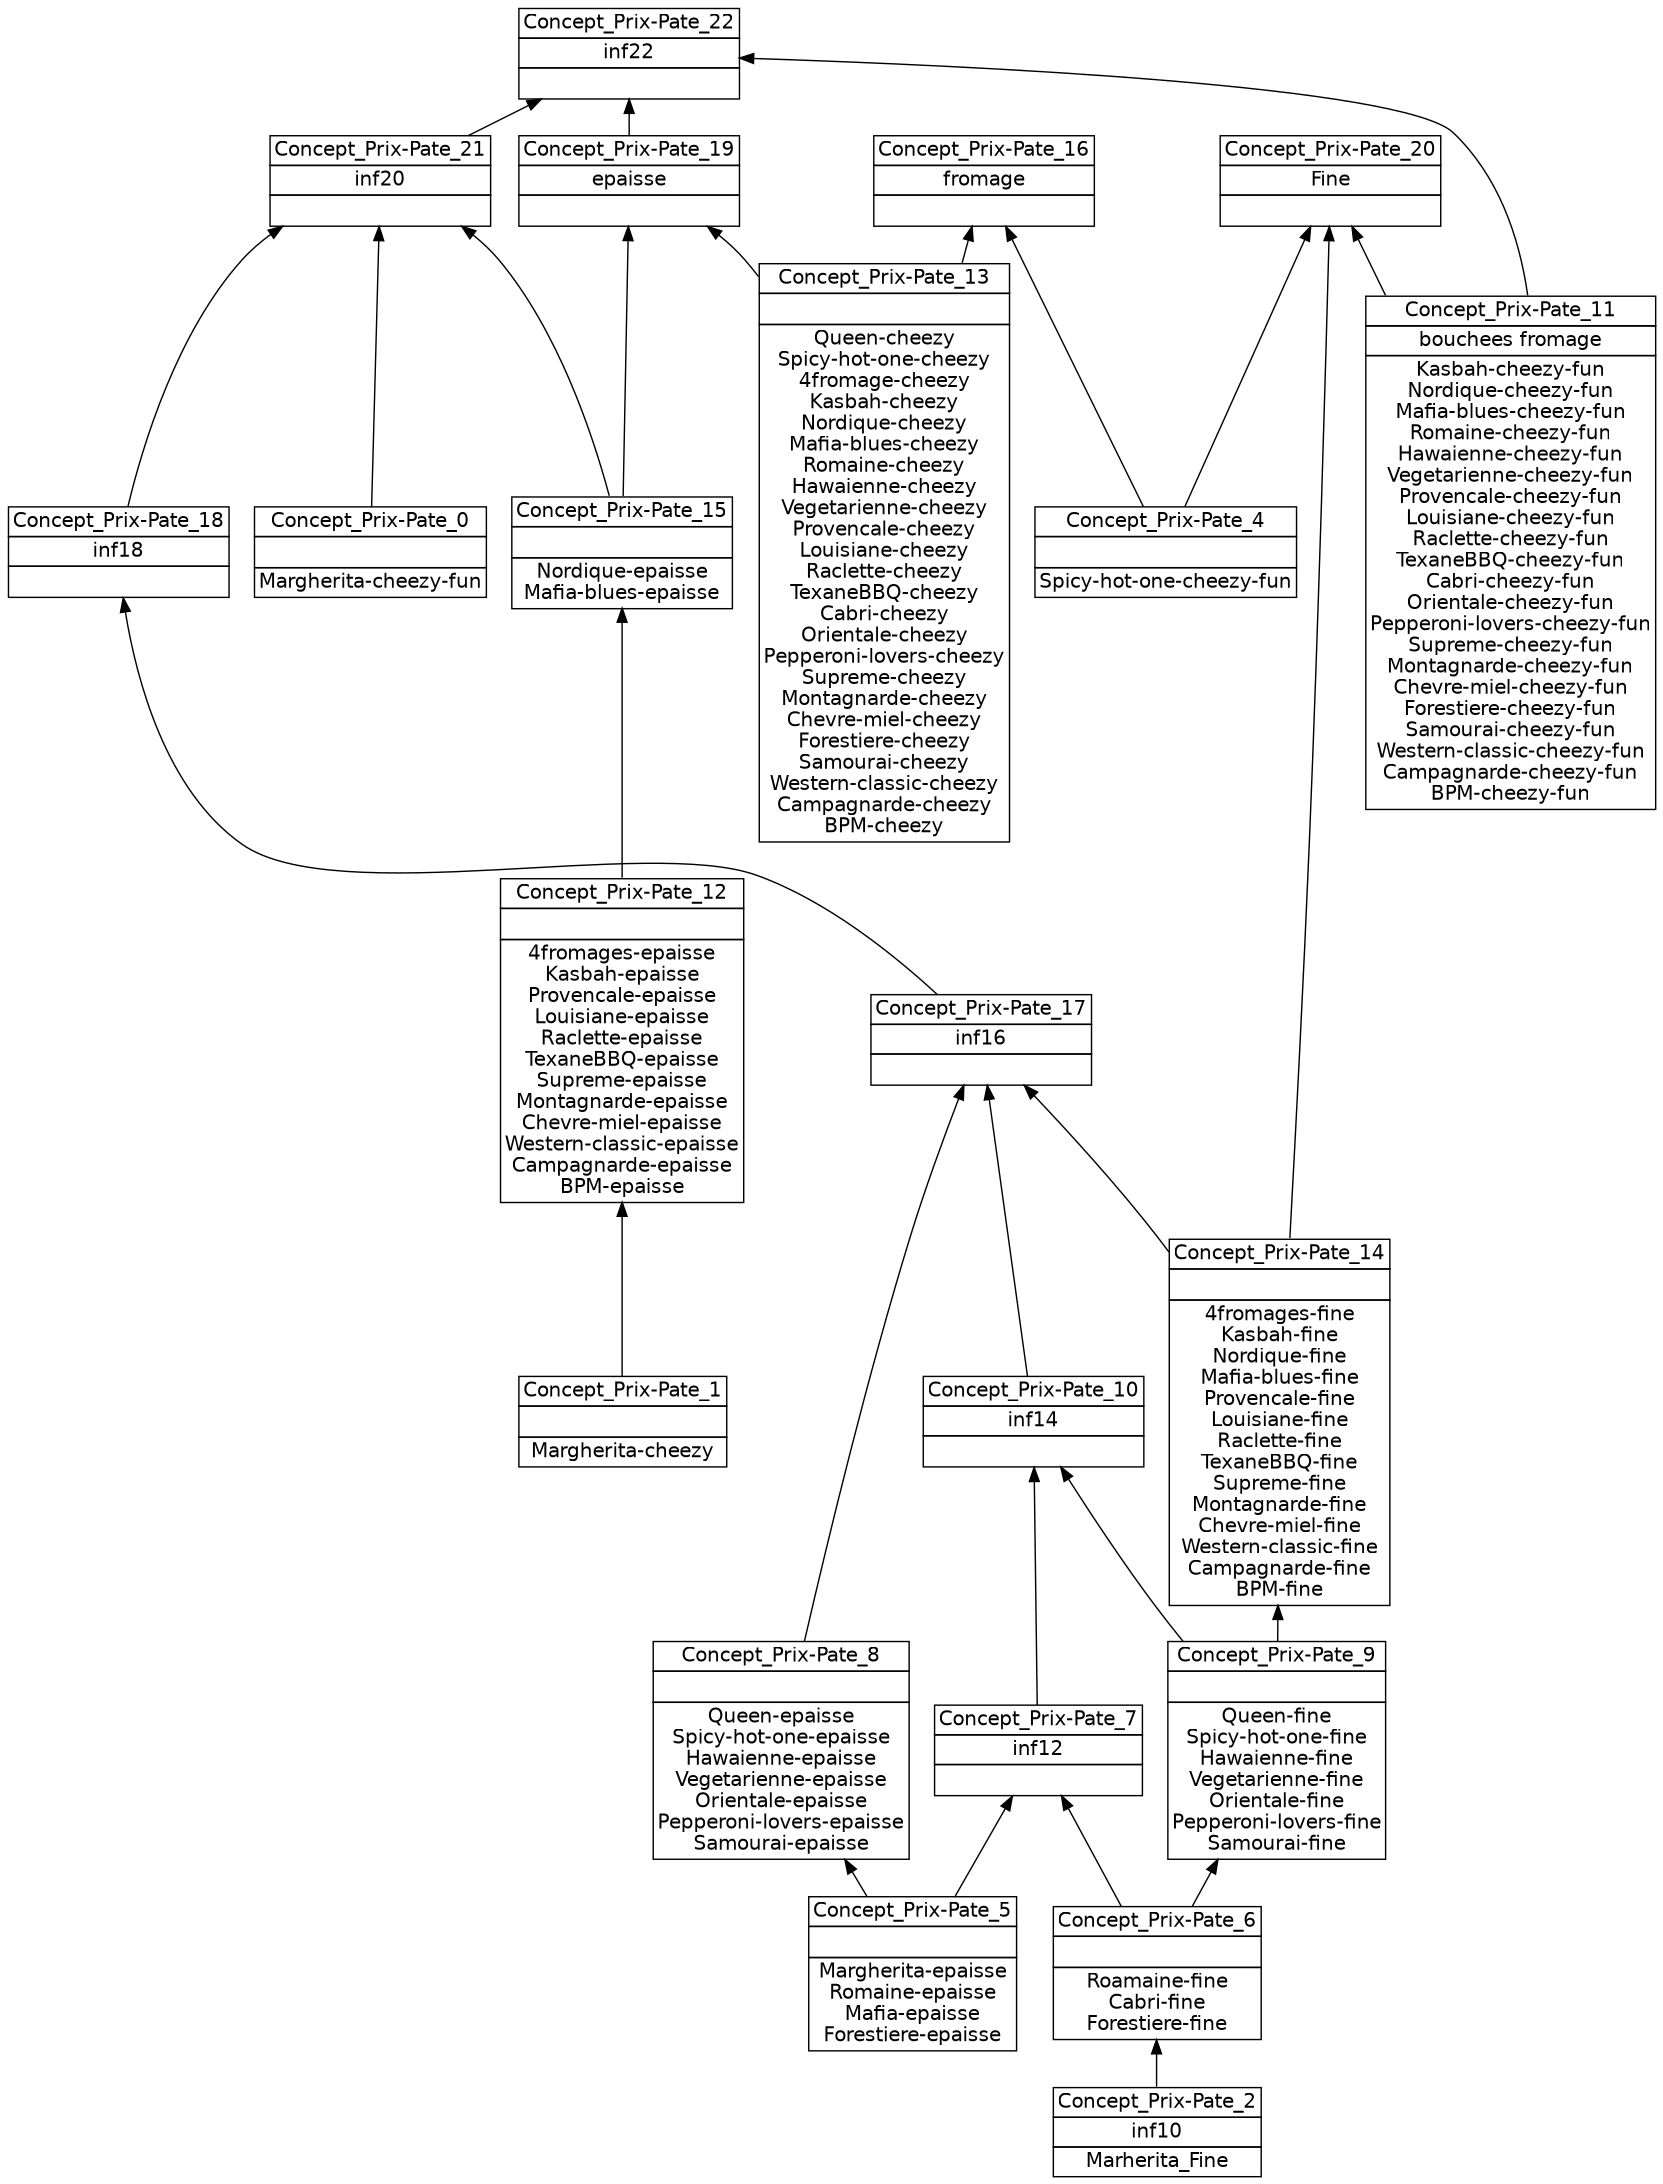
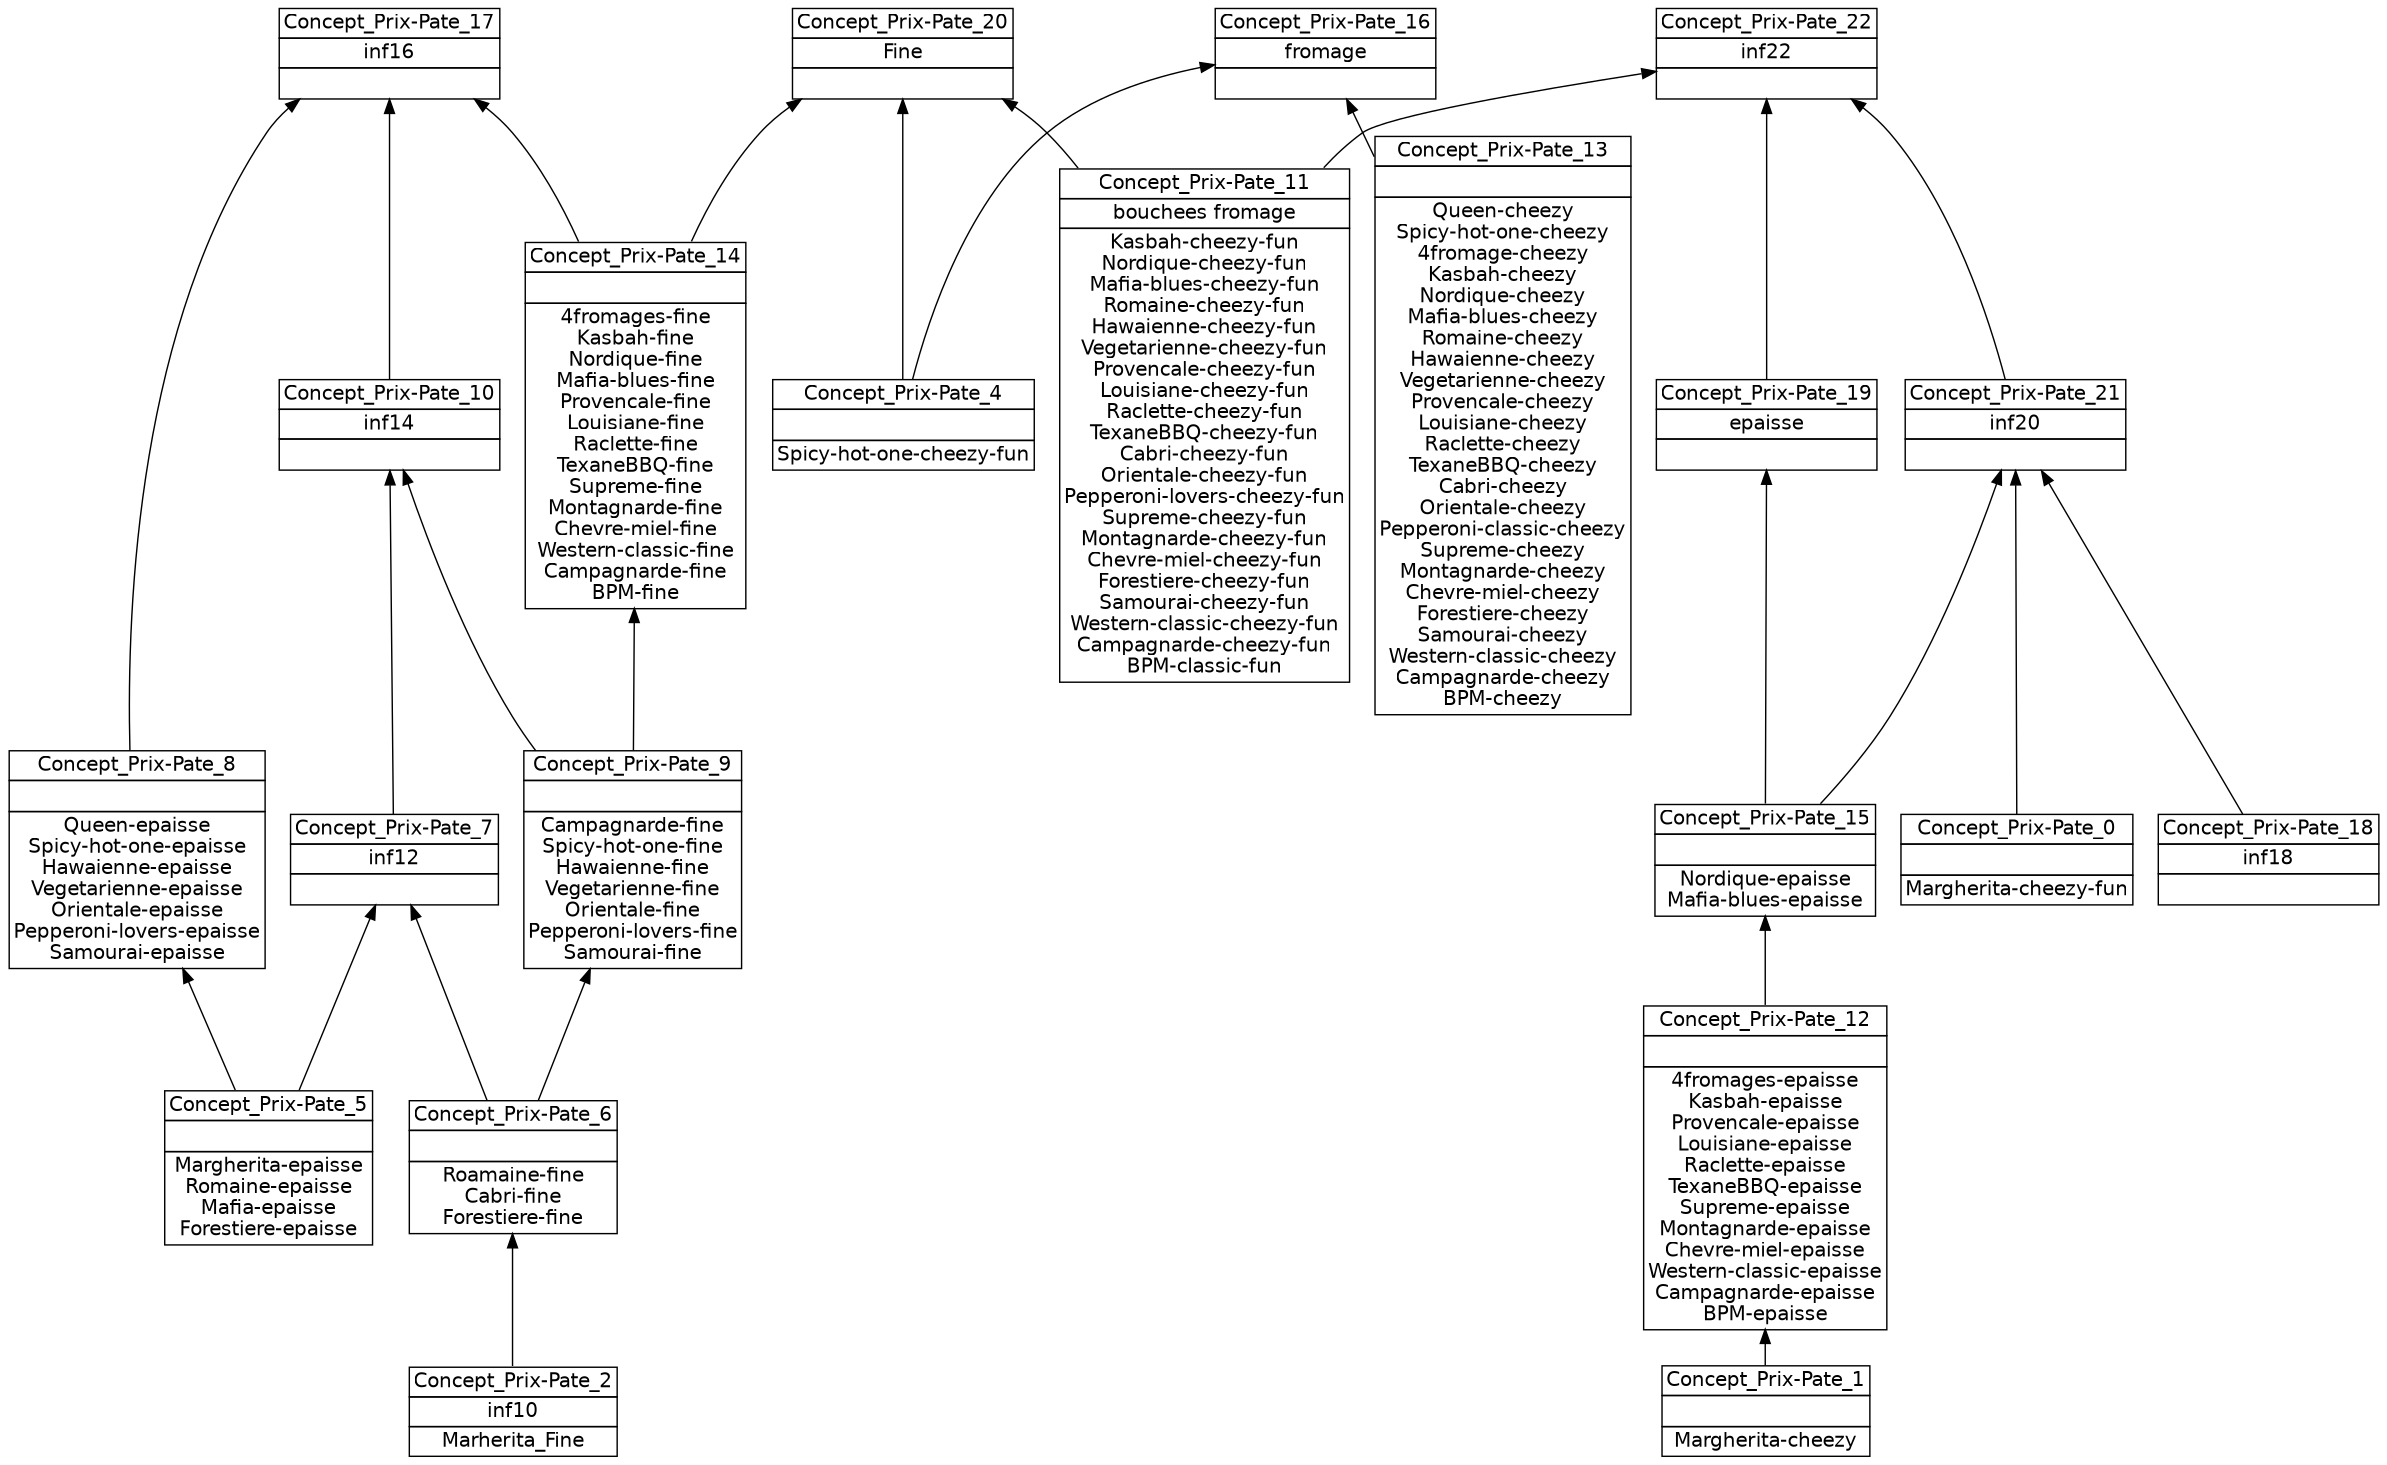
(740, 255) -> none
(884, 657) -> (1503, 530)
(1511, 794) -> (1205, 667)
(473, 871) -> none
(1277, 1716) -> (633, 826)
